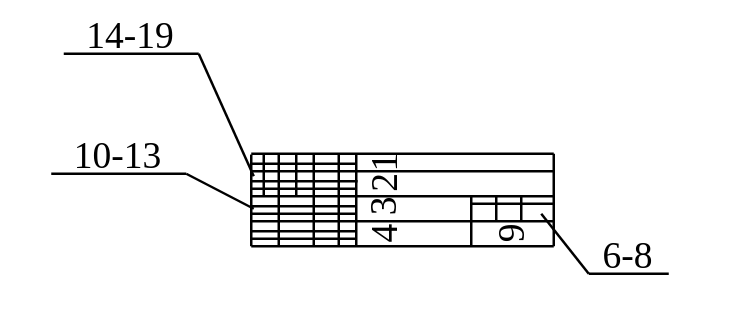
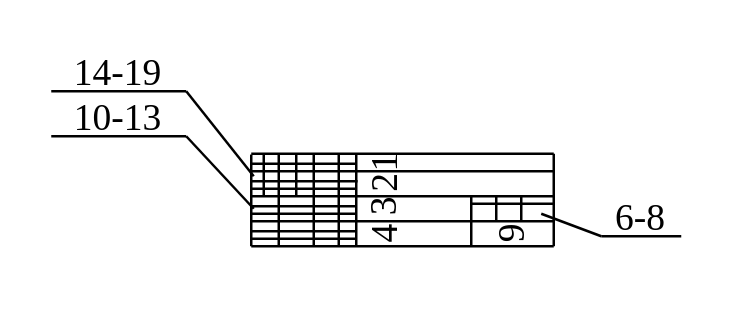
(131, 34) -> (119, 71)
(119, 154) -> (119, 116)
(629, 254) -> (641, 216)
